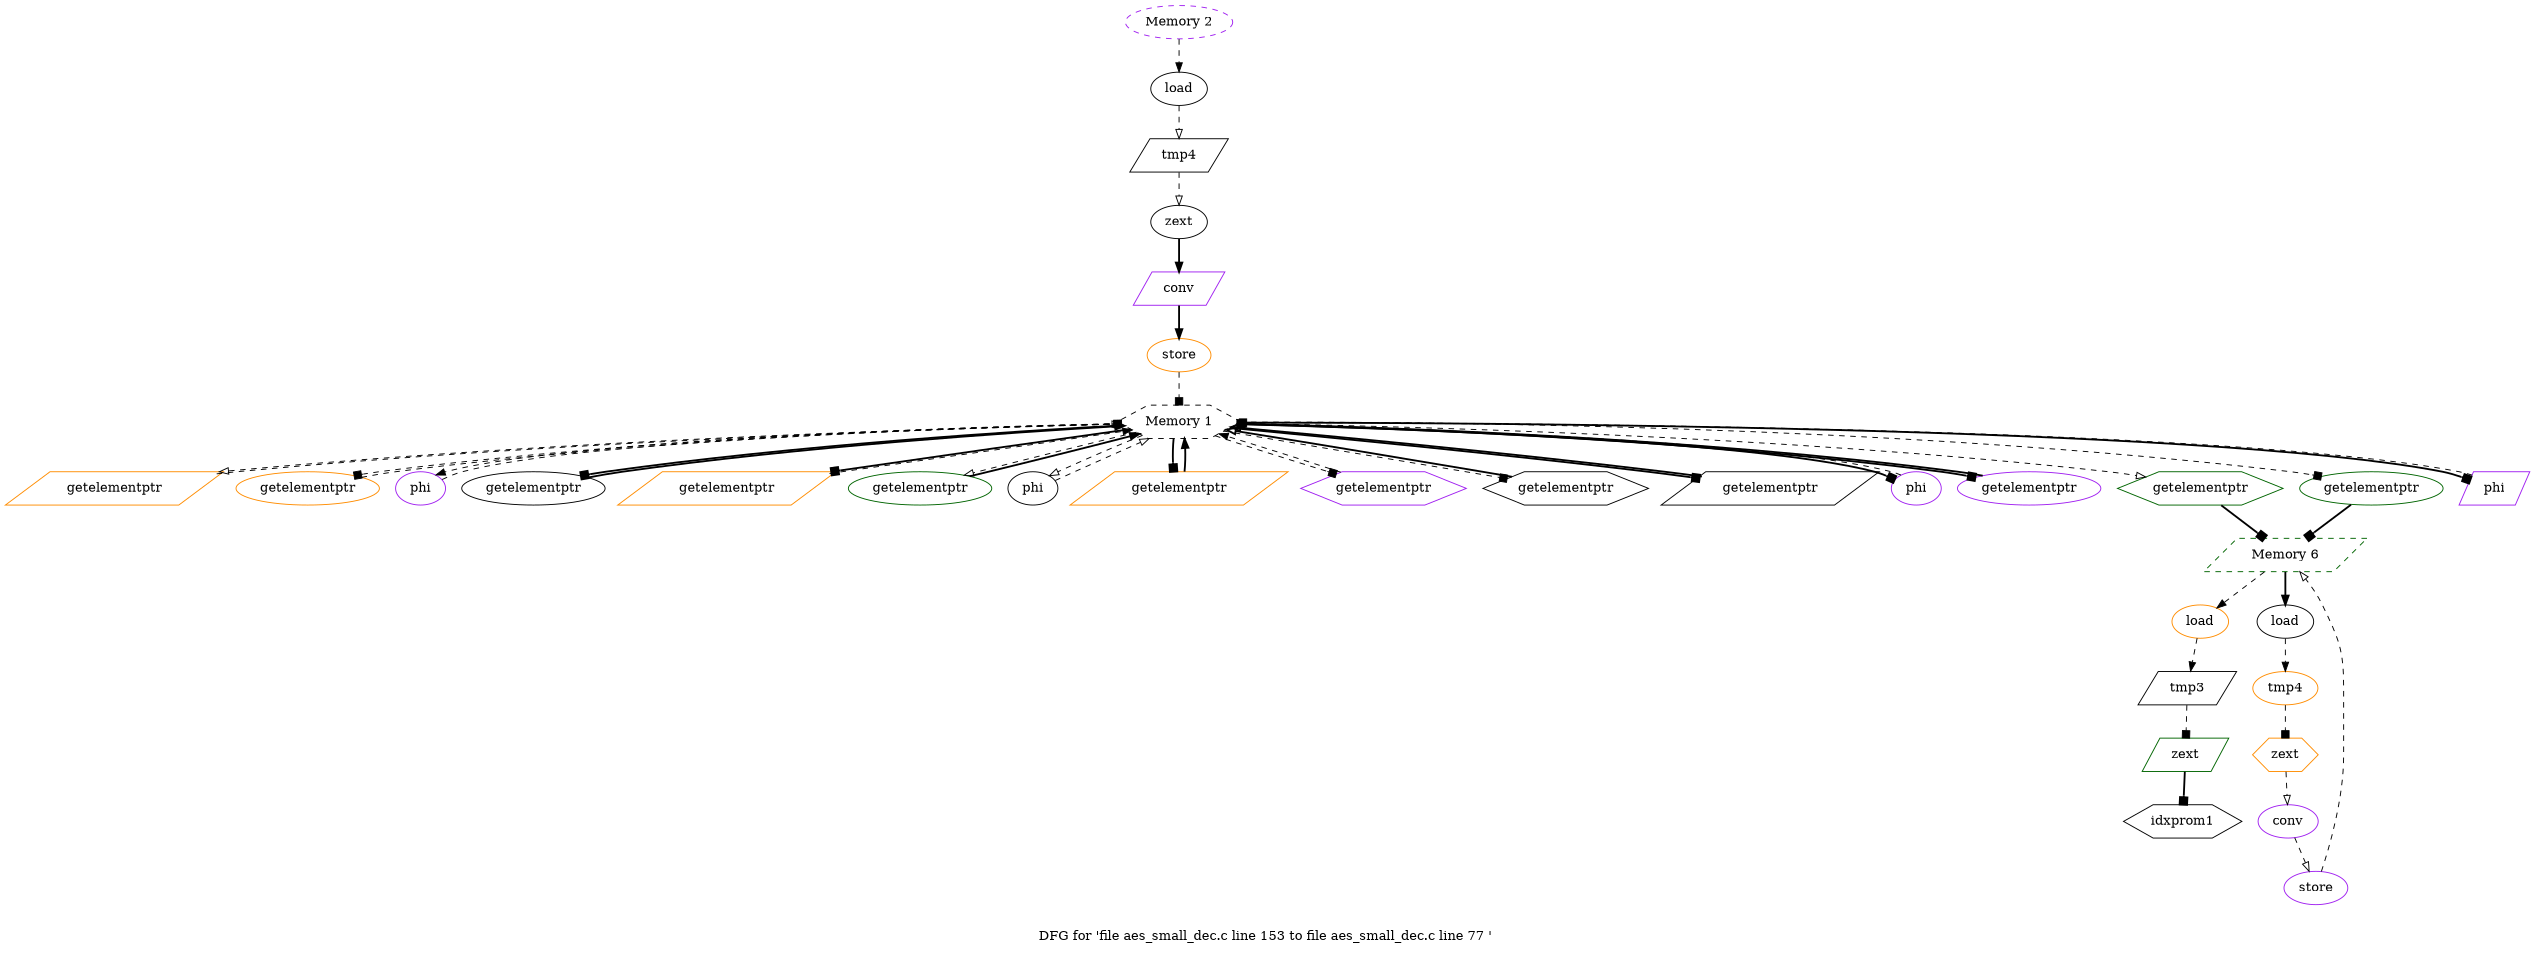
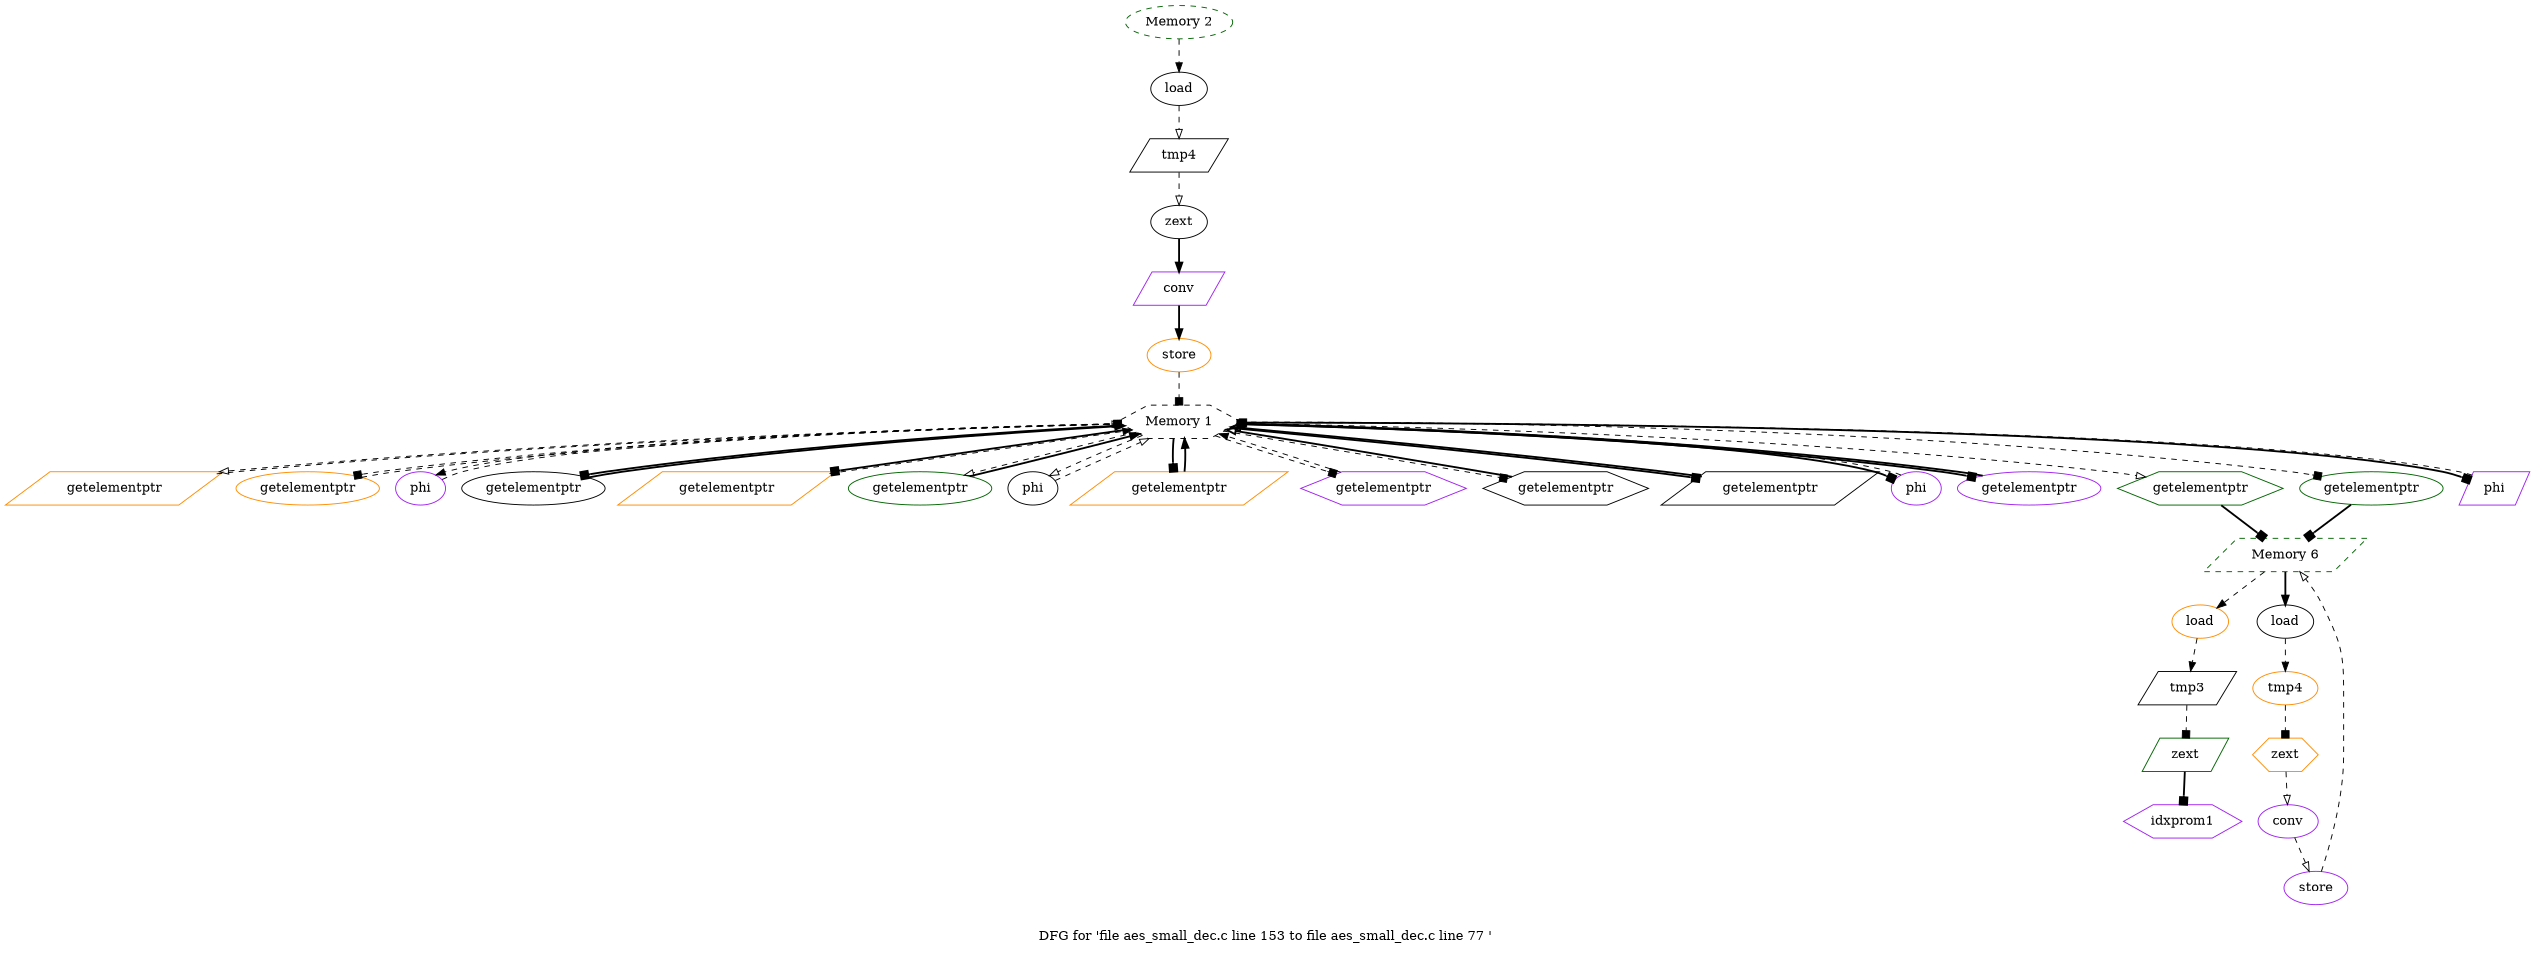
(1179, 22) -> (1179, 22)
(2183, 821) -> (2183, 821)
